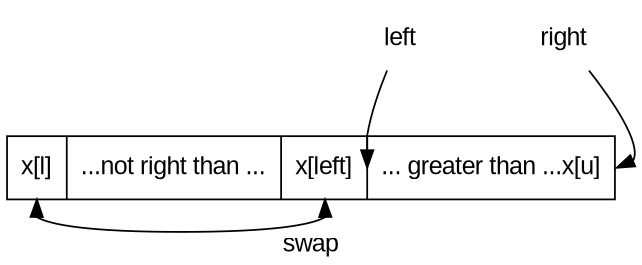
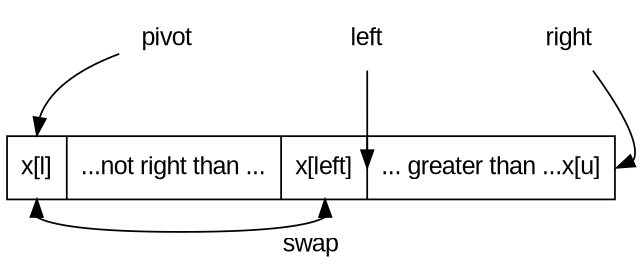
none -> (167, 39)
